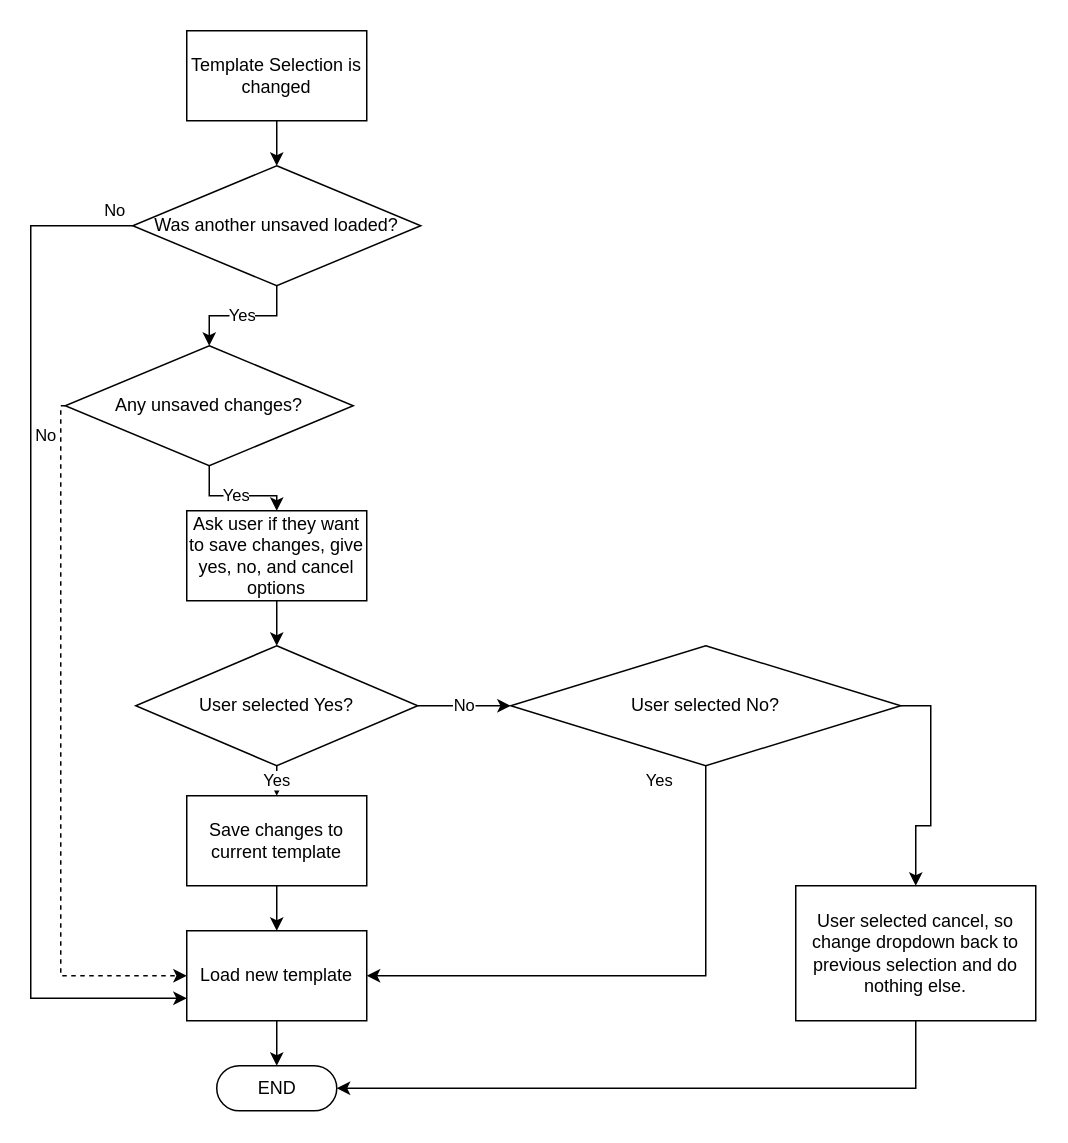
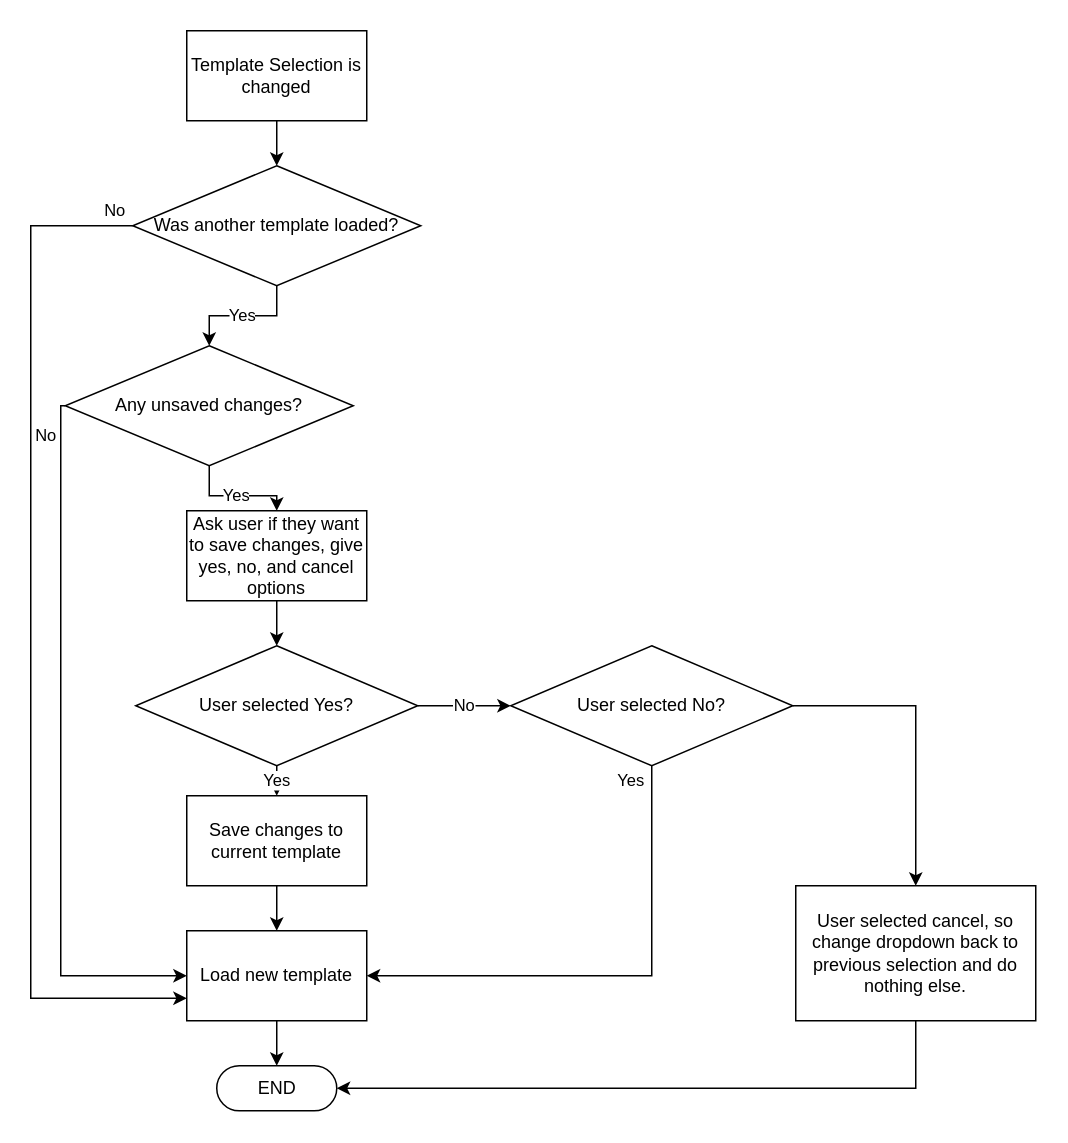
(277, 226) -> (277, 226)
(706, 706) -> (652, 706)
(61, 748) -> (61, 748)
